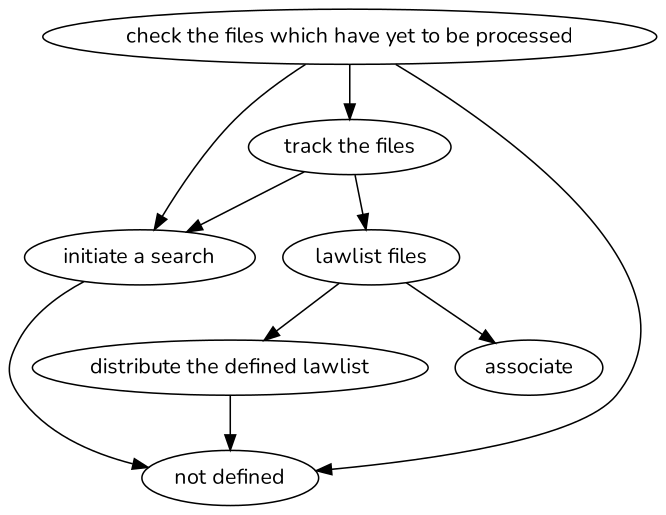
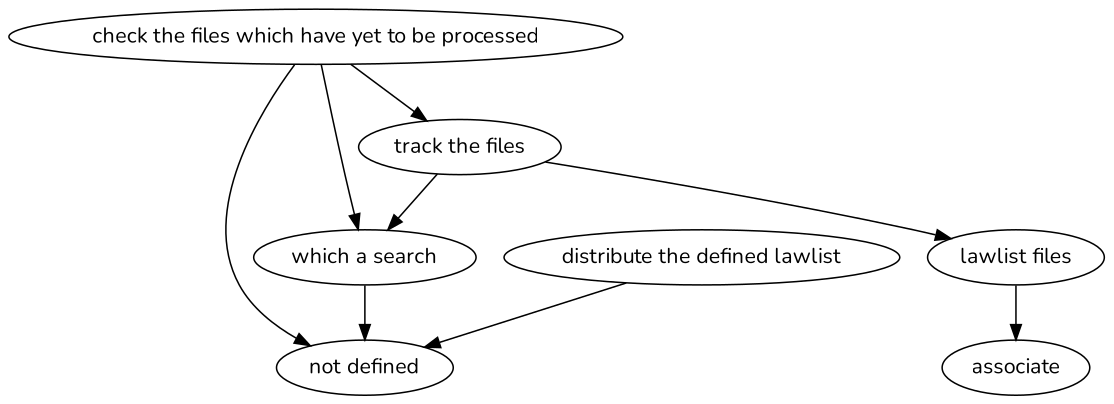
(140, 257) -> (365, 257)
(308, 307) -> none
